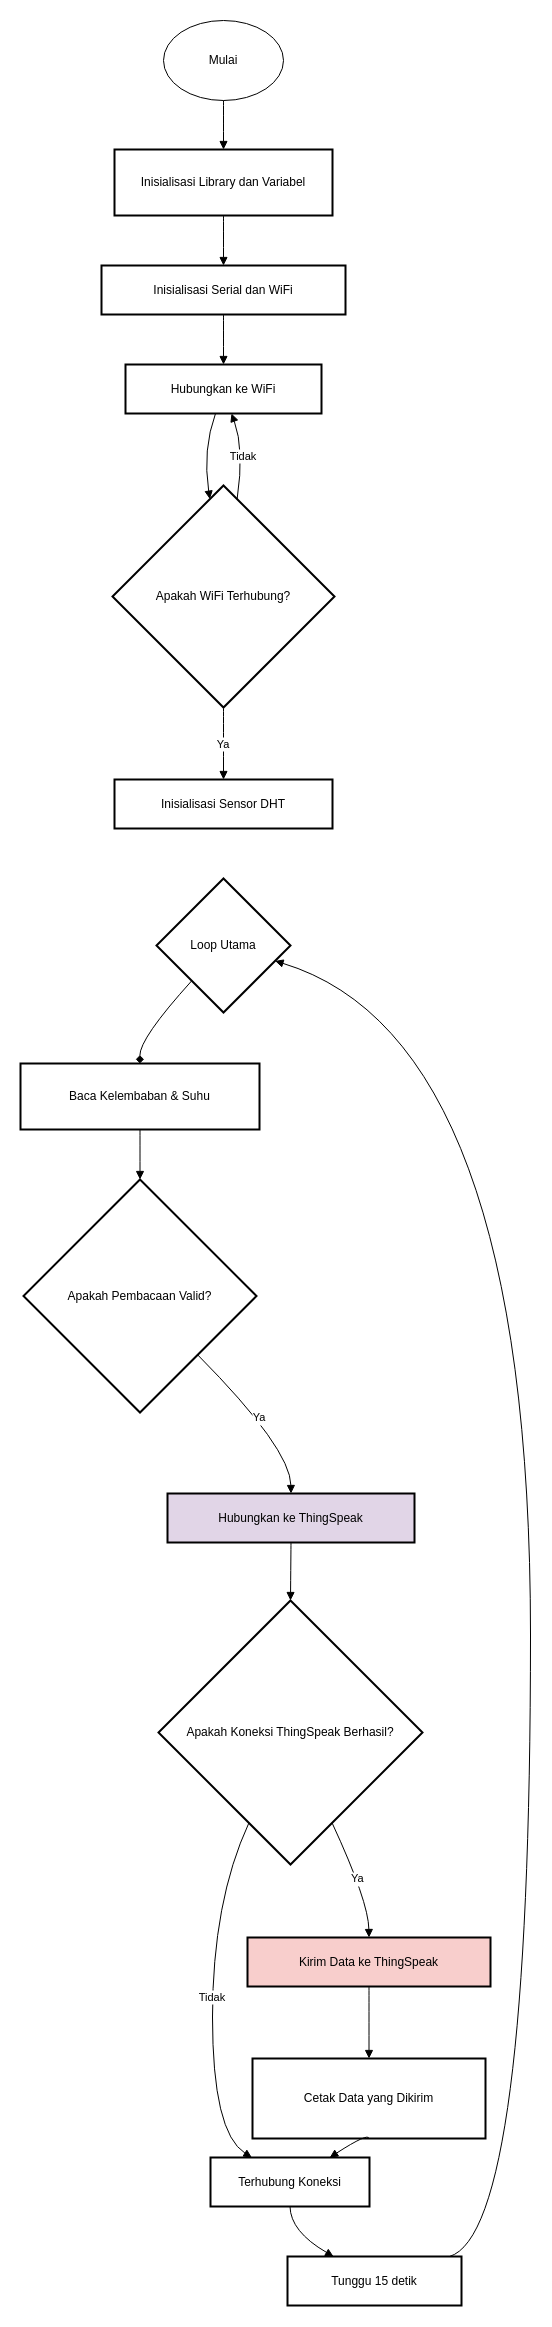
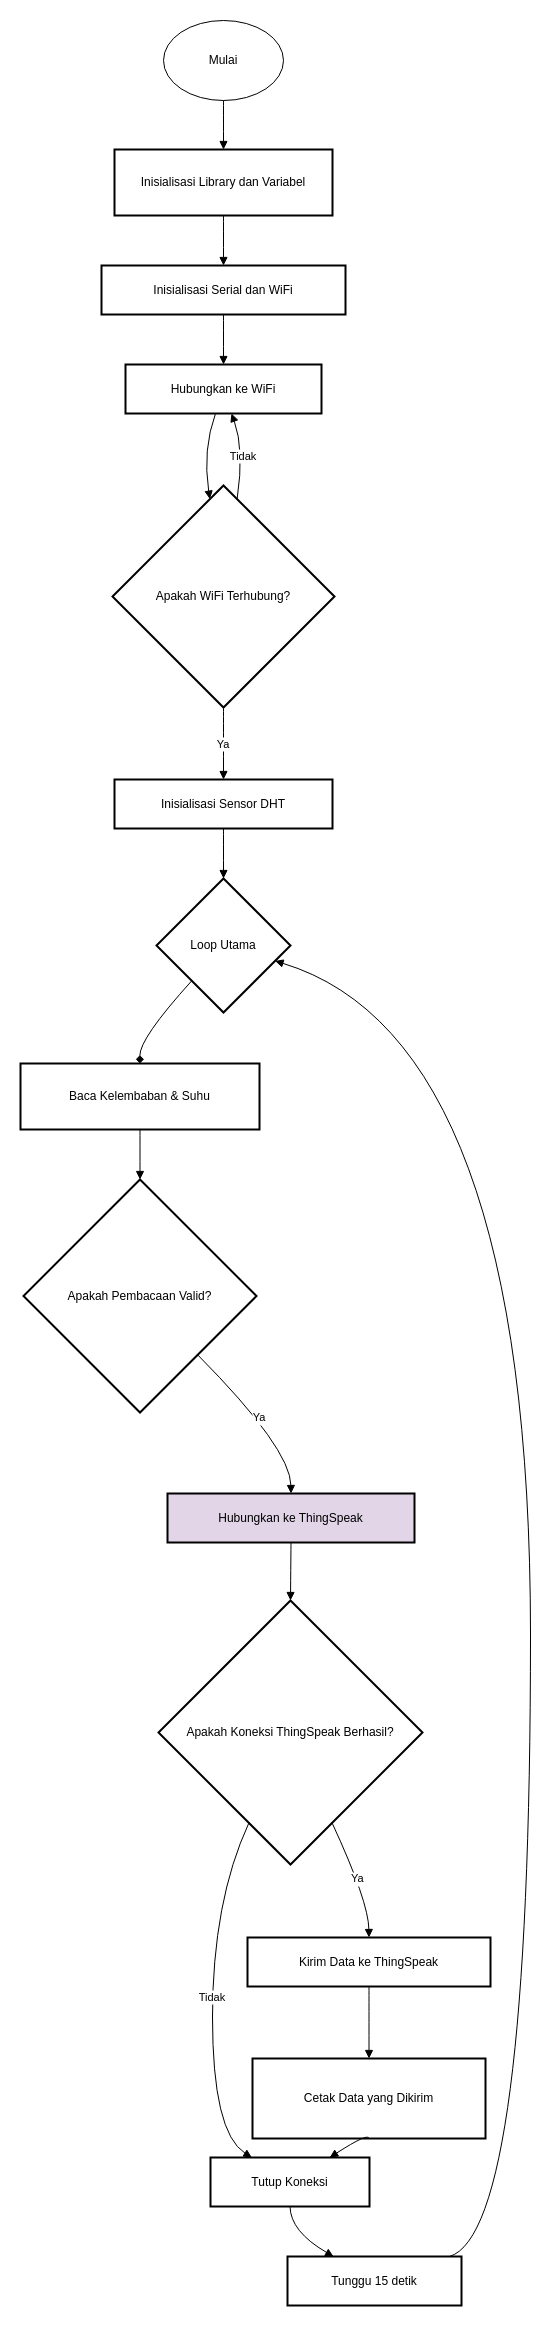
none -> (224, 850)
(369, 1962) -> (369, 1962)
(290, 2183) -> (290, 2183)
